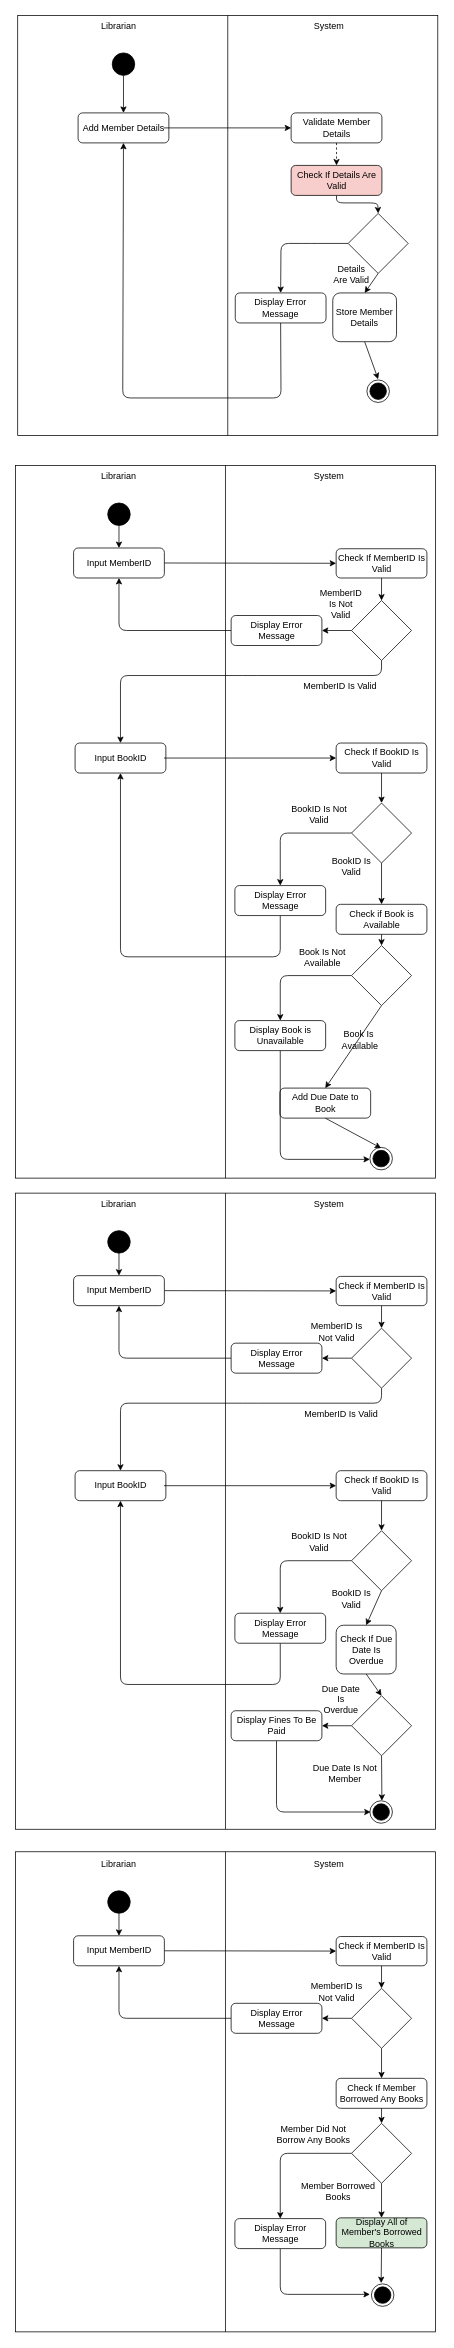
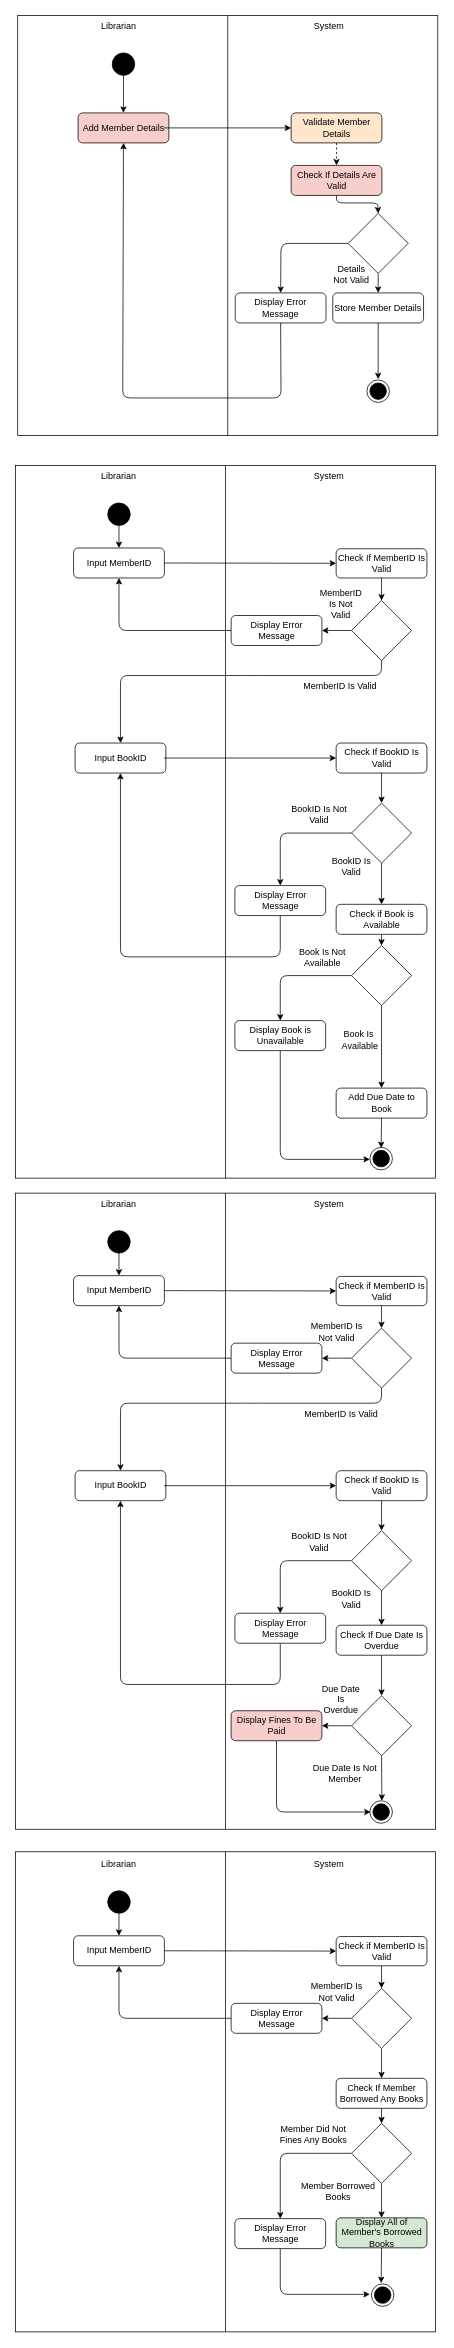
(123, 128) -> (123, 128)
(336, 128) -> (336, 128)
(351, 274) -> (351, 274)
(365, 317) -> (378, 308)
(325, 1103) -> (381, 1103)
(366, 1649) -> (381, 1640)
(276, 1725) -> (276, 1725)
(314, 2134) -> (314, 2134)
